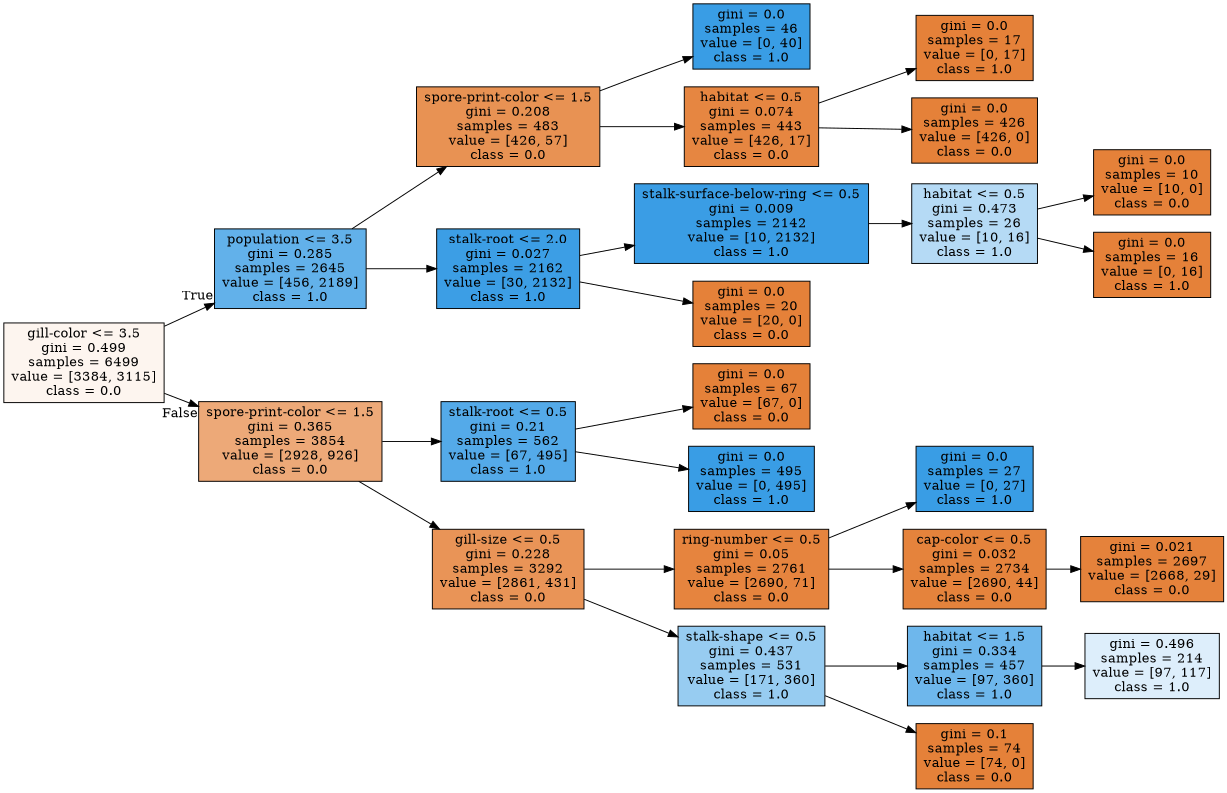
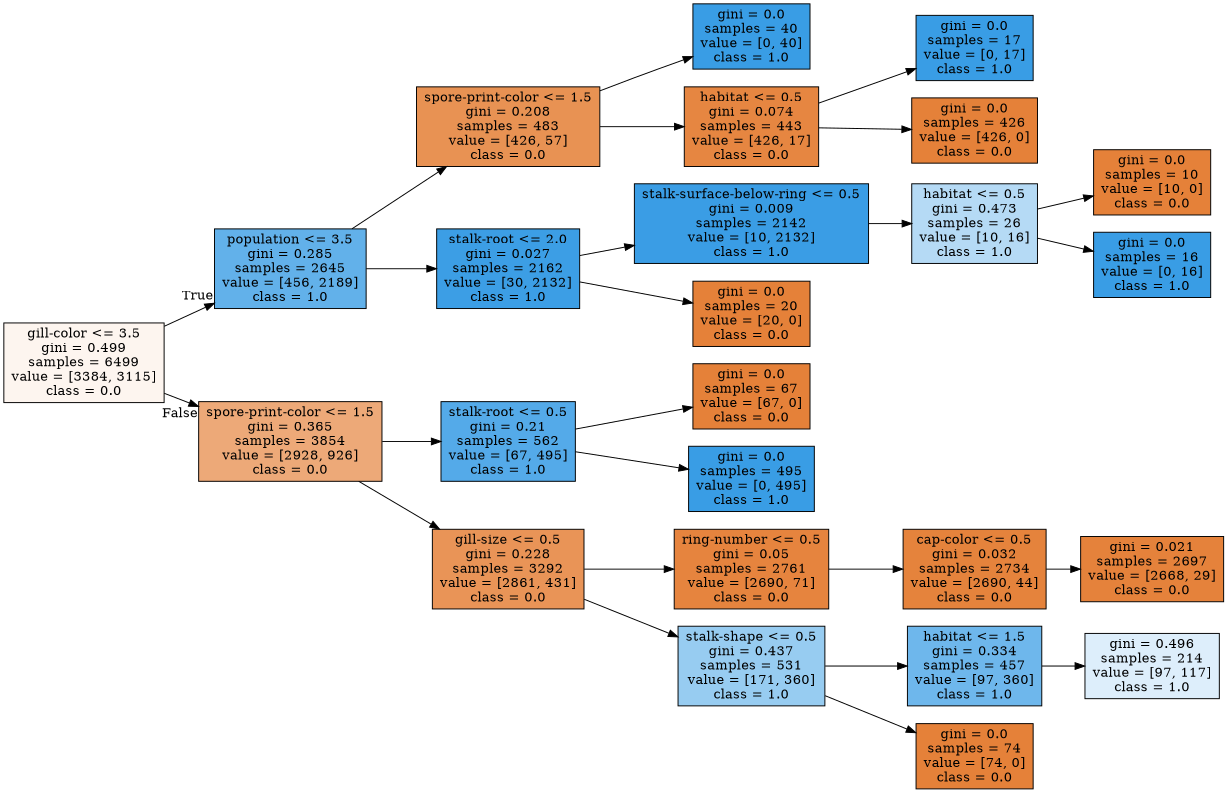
(751, 36) -> (751, 36)
(975, 48) -> (975, 48)
(1152, 265) -> (1152, 265)
(975, 479) -> none
(975, 756) -> (975, 756)
